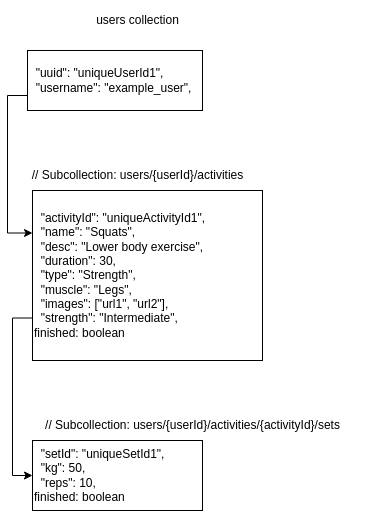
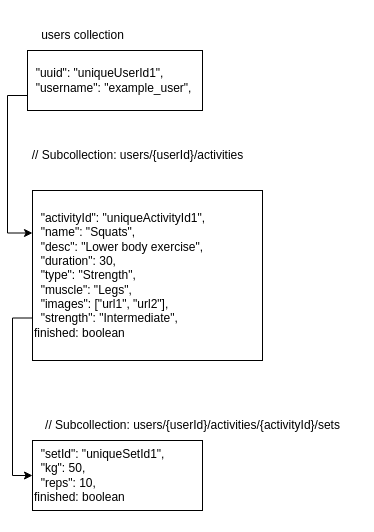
(138, 21) -> (83, 36)
(138, 176) -> (138, 156)
